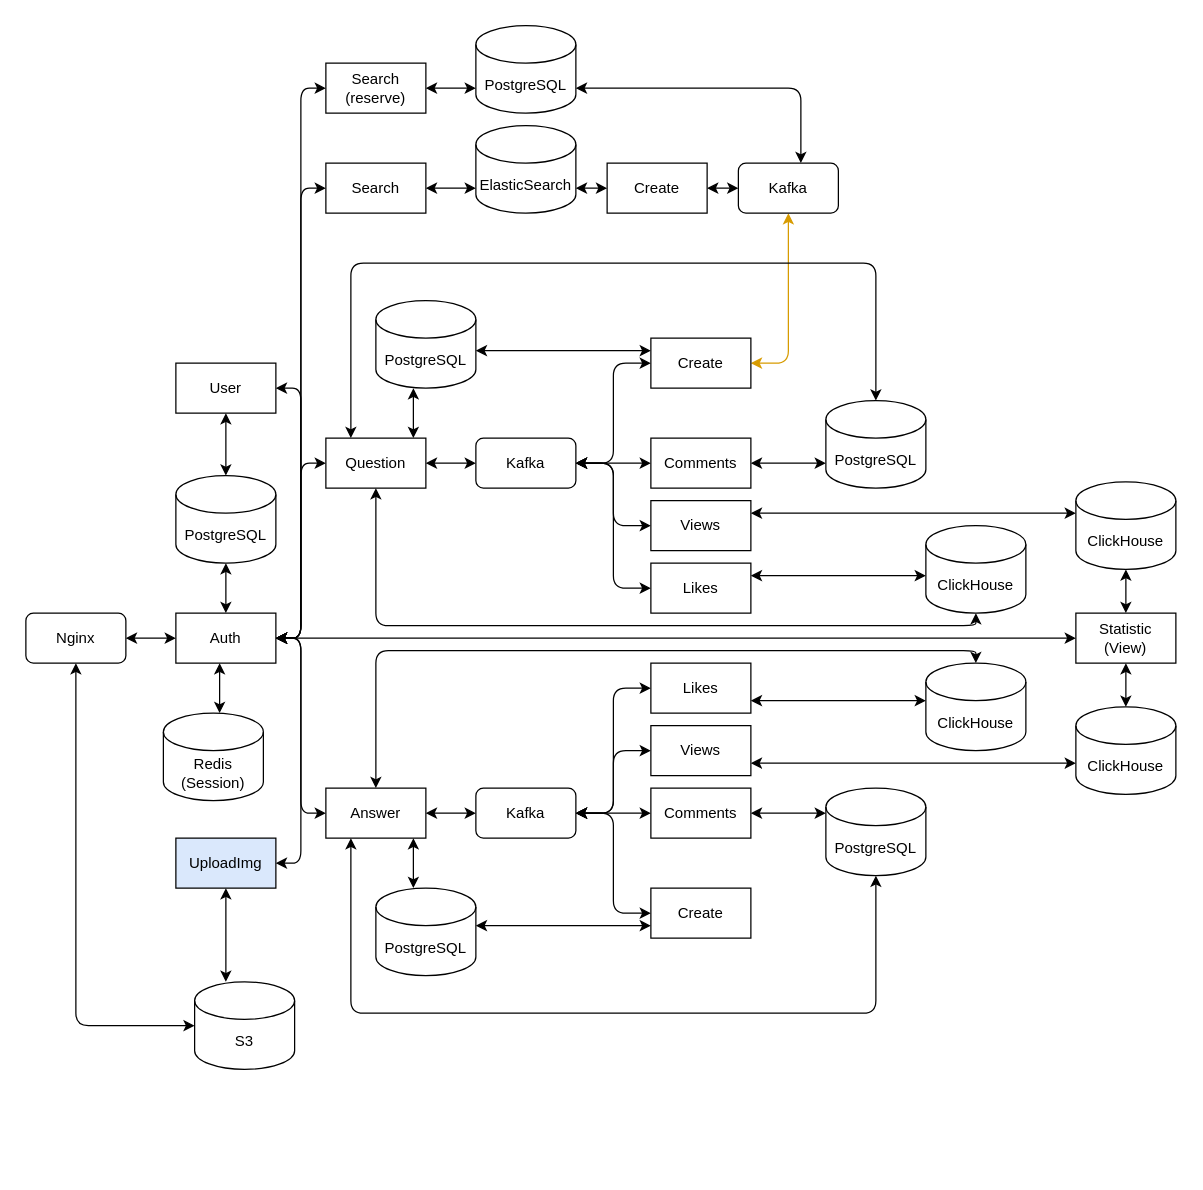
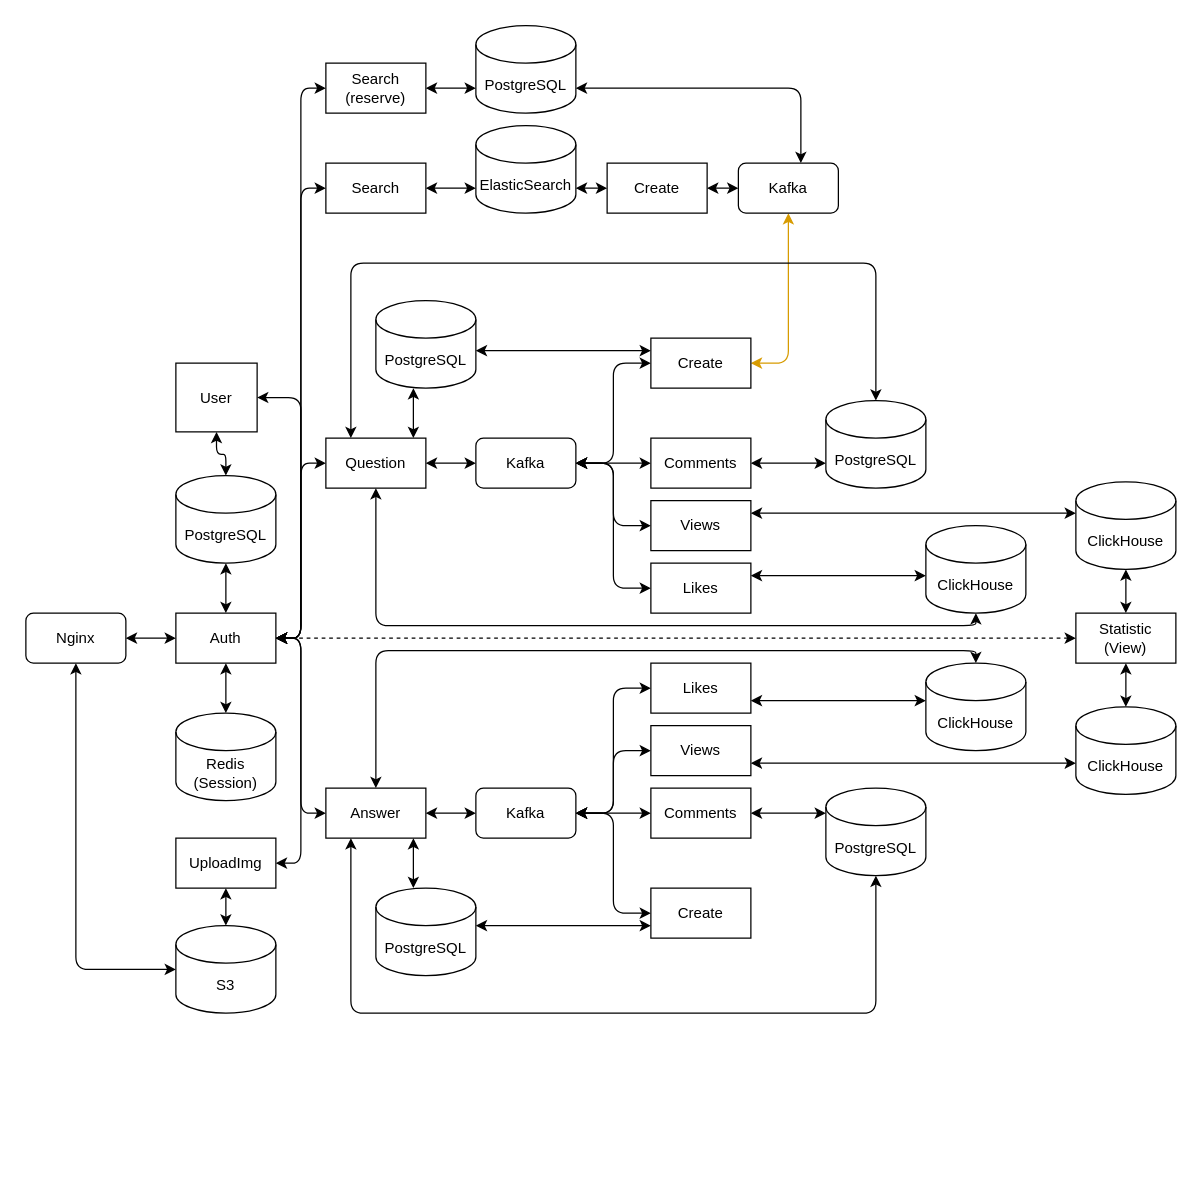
(226, 388) -> (216, 398)
(683, 638) -> (683, 638)
(213, 757) -> (226, 757)
(226, 863) -> (226, 863)
(244, 1026) -> (226, 969)
